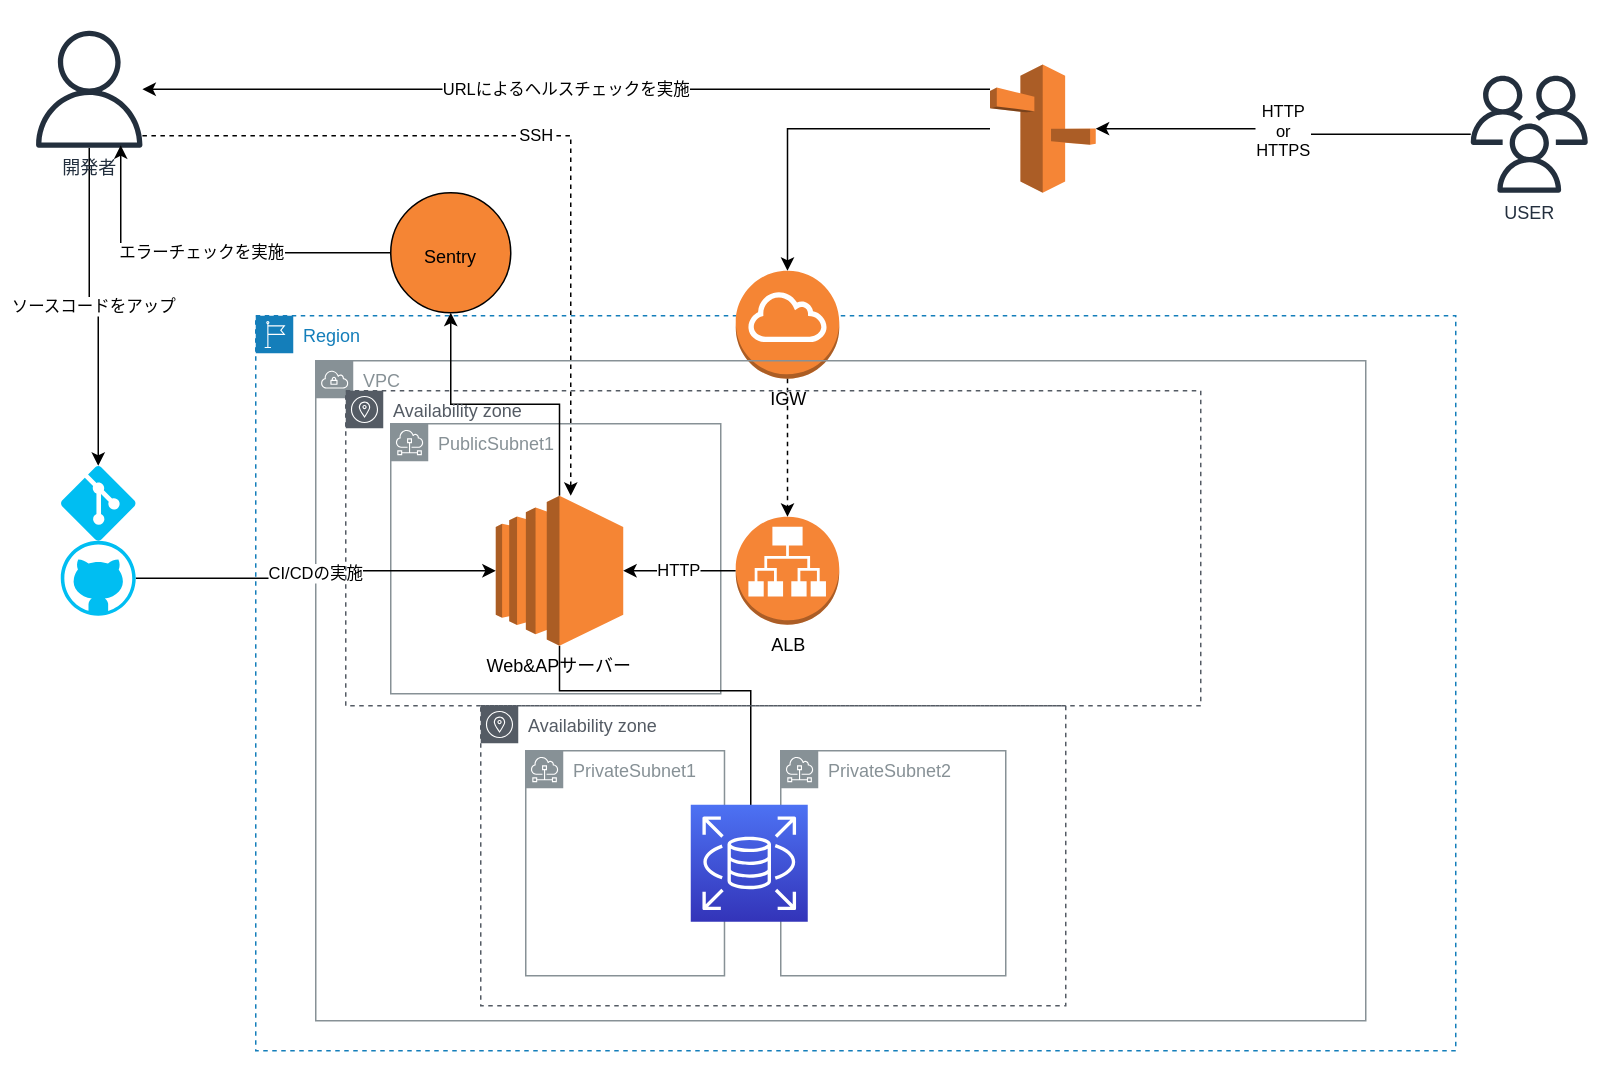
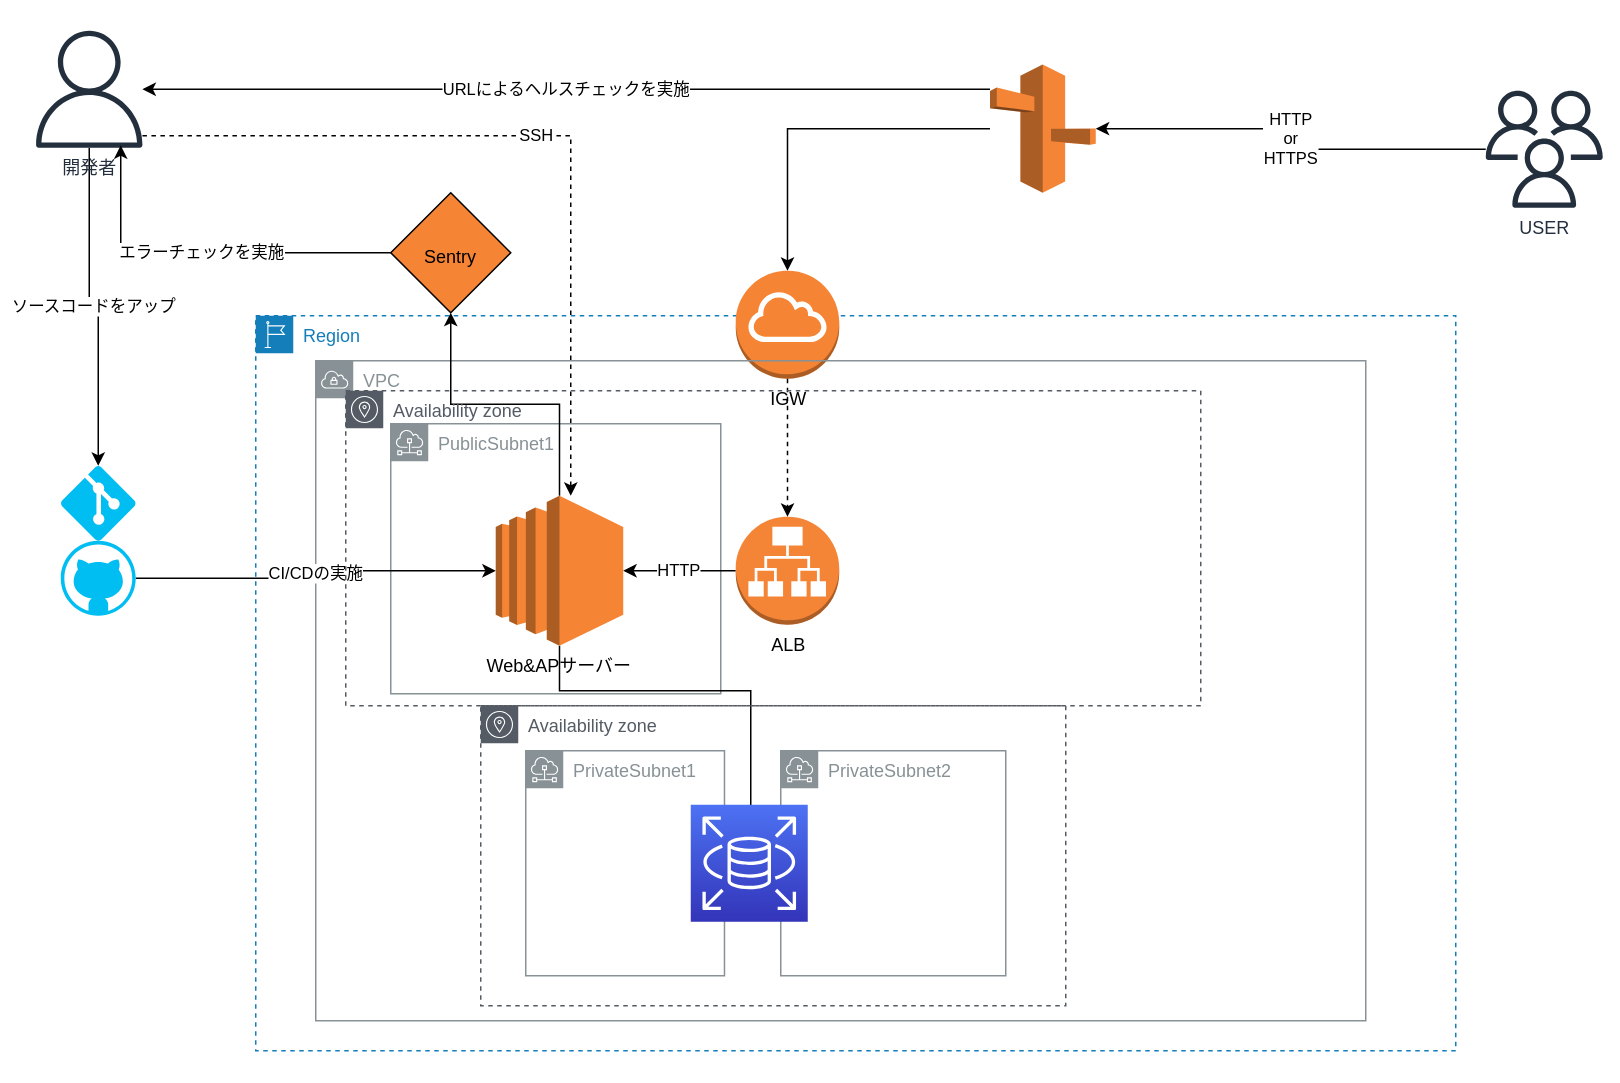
(1529, 134) -> (1544, 149)
(451, 253) -> (451, 253)
